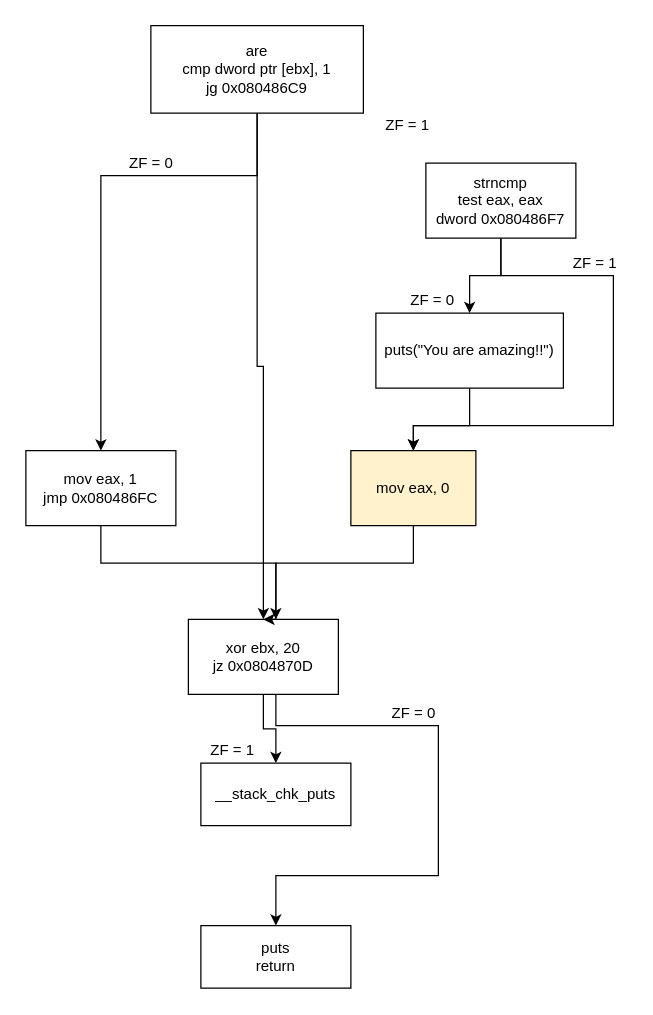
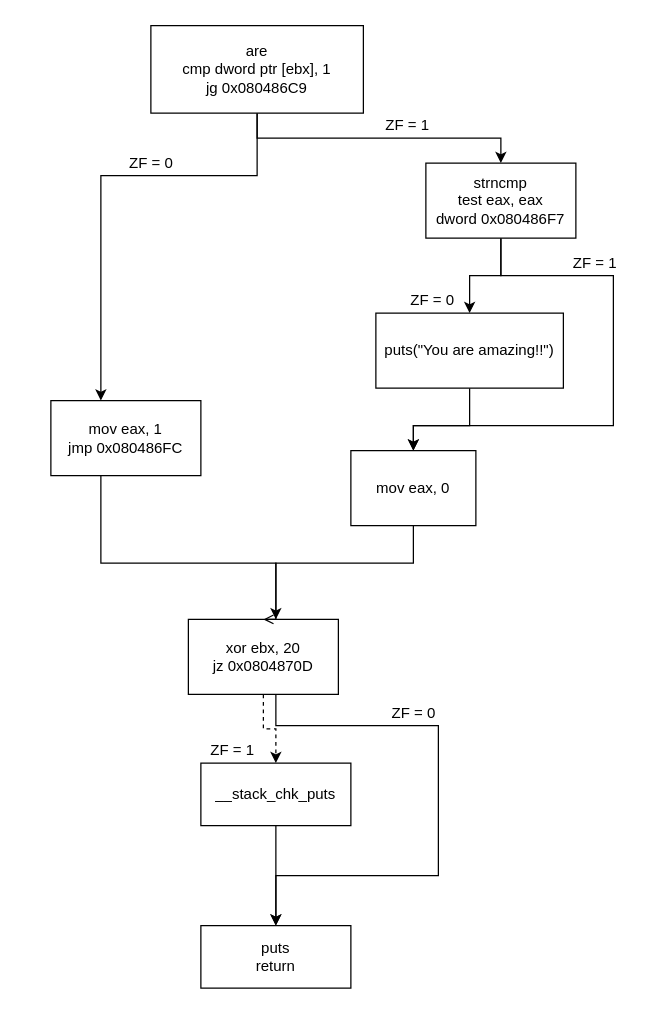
(263, 390) -> (388, 138)
(101, 488) -> (126, 438)
(413, 488) -> (413, 488)
(273, 619) -> (270, 619)
(266, 729) -> (266, 729)
none -> (276, 849)
